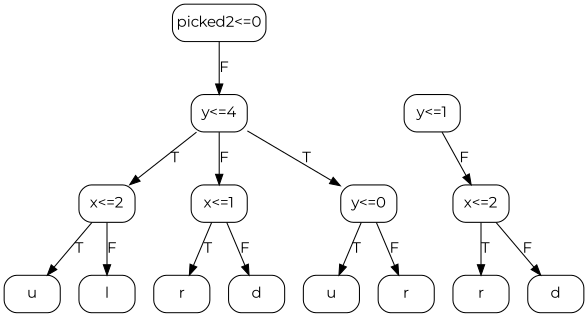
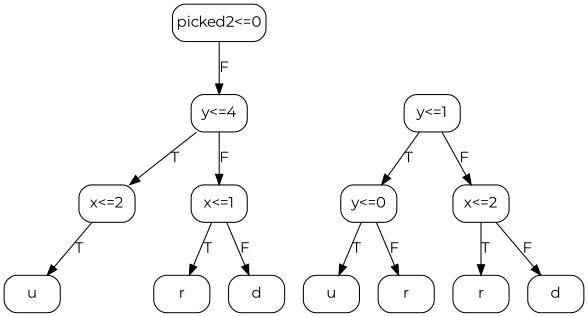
(289, 156) -> (404, 154)
(107, 294) -> none
